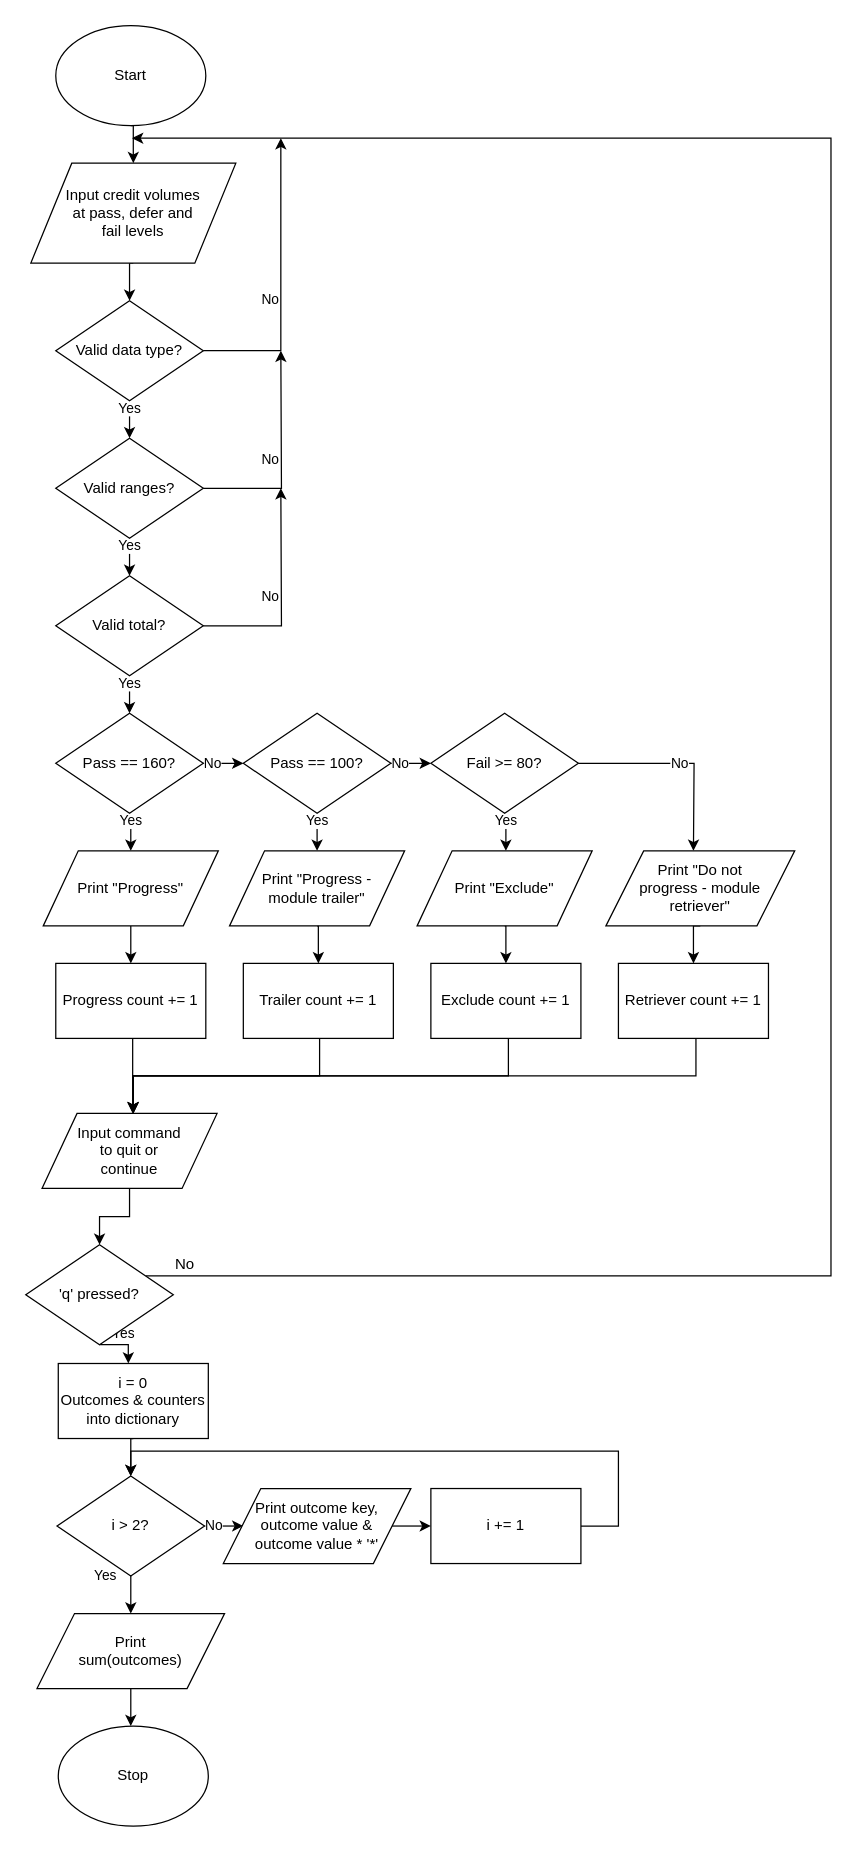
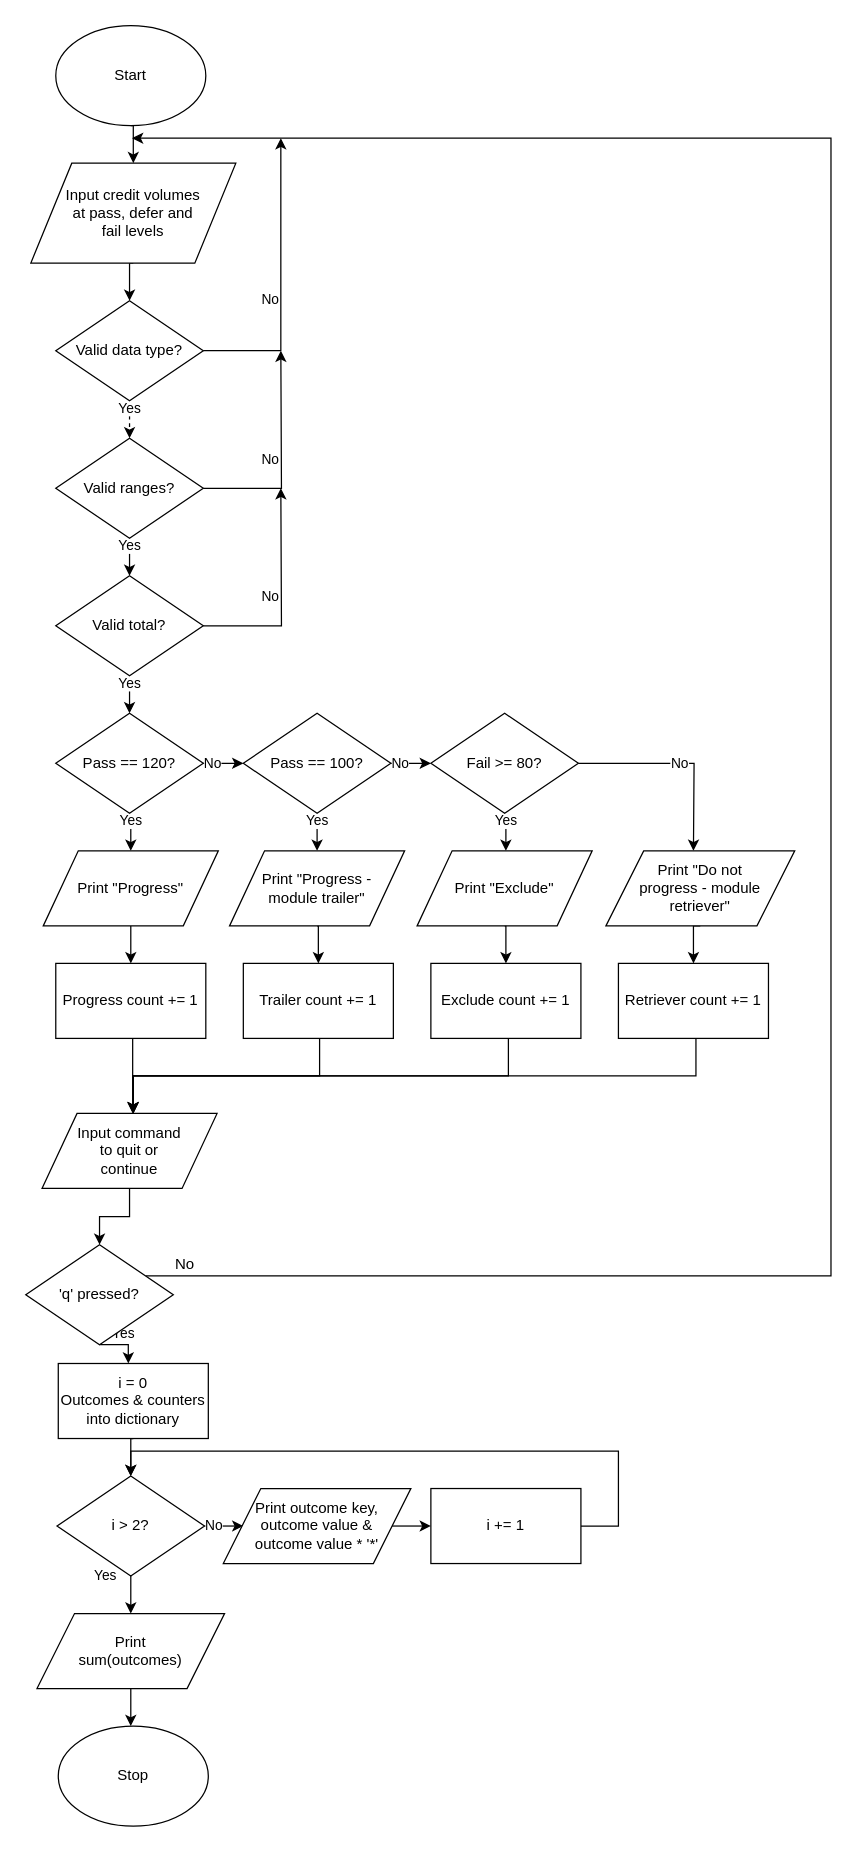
(129, 424) -> (129, 424)
(129, 763) -> (129, 763)
